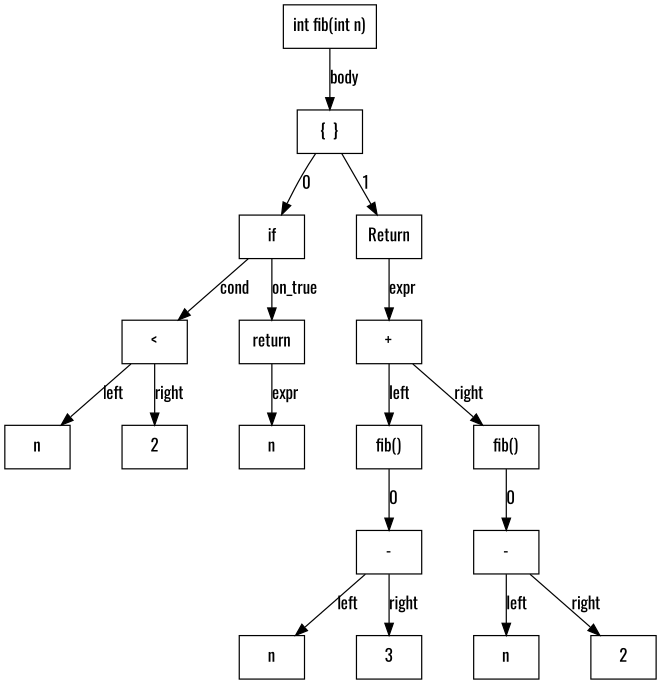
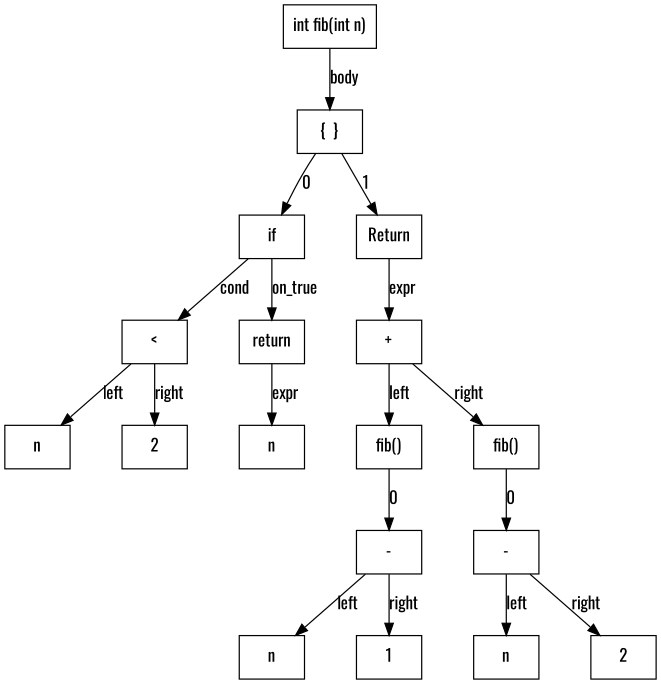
(389, 657) -> (389, 657)
